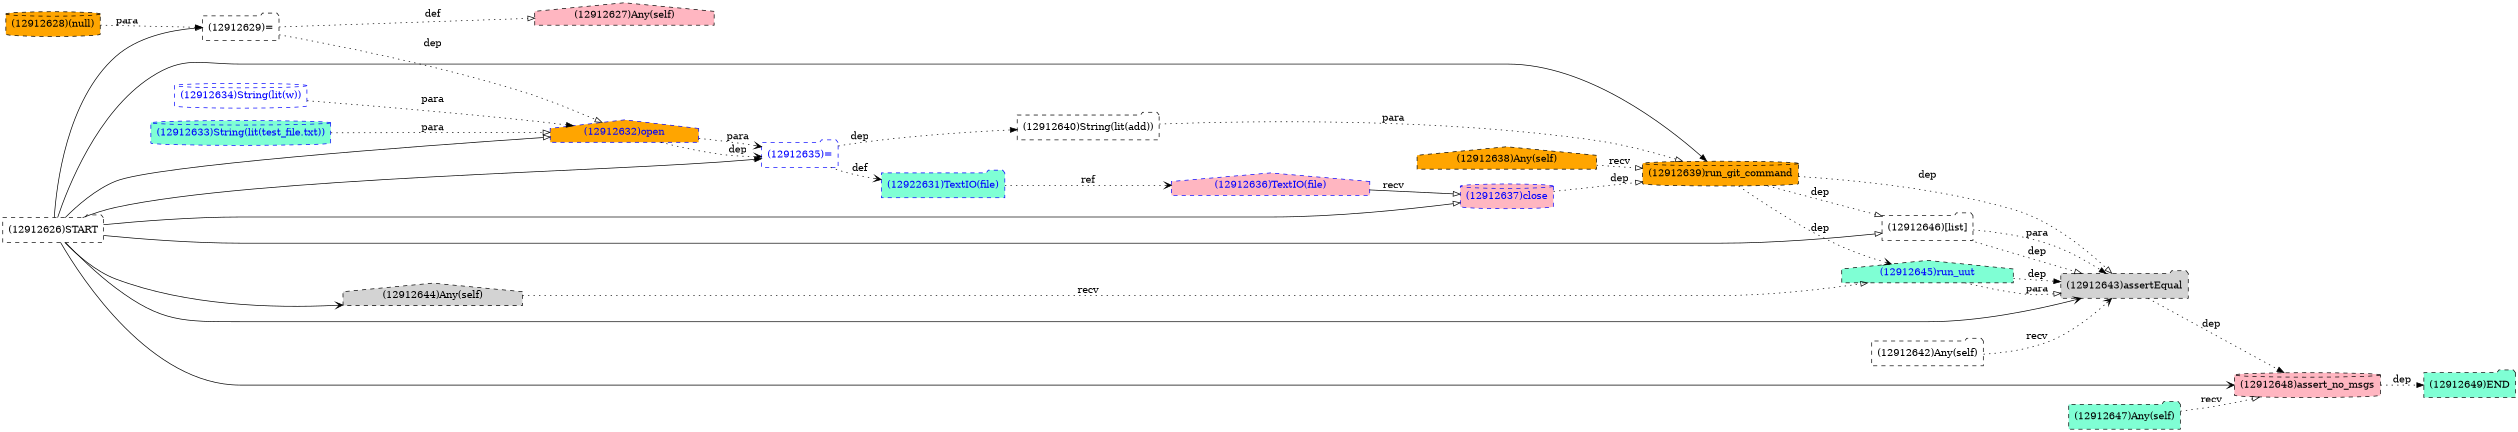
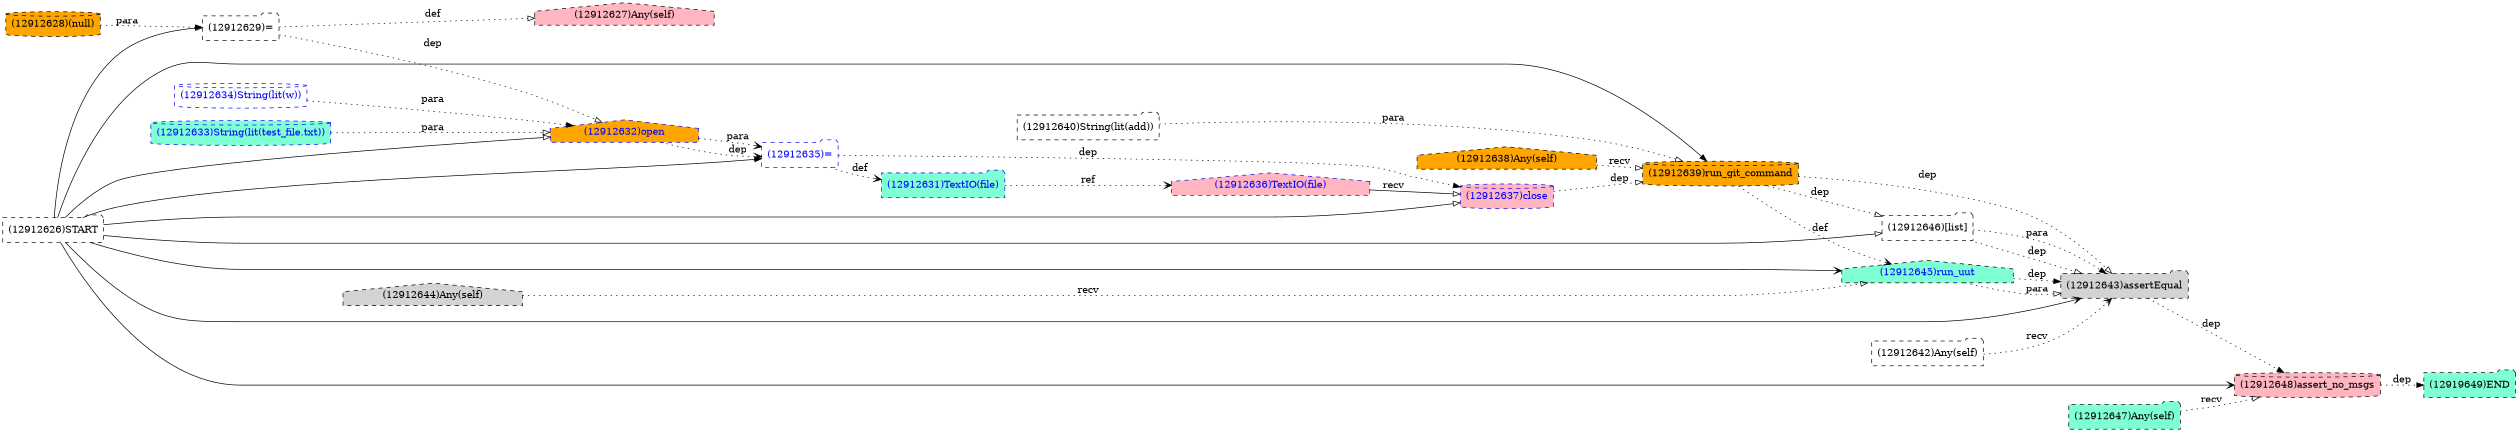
(924, 136) -> (1147, 159)
(943, 185) -> (943, 185)
(1820, 228) -> (1820, 228)
(193, 299) -> (961, 269)
(2470, 385) -> (2470, 385)
